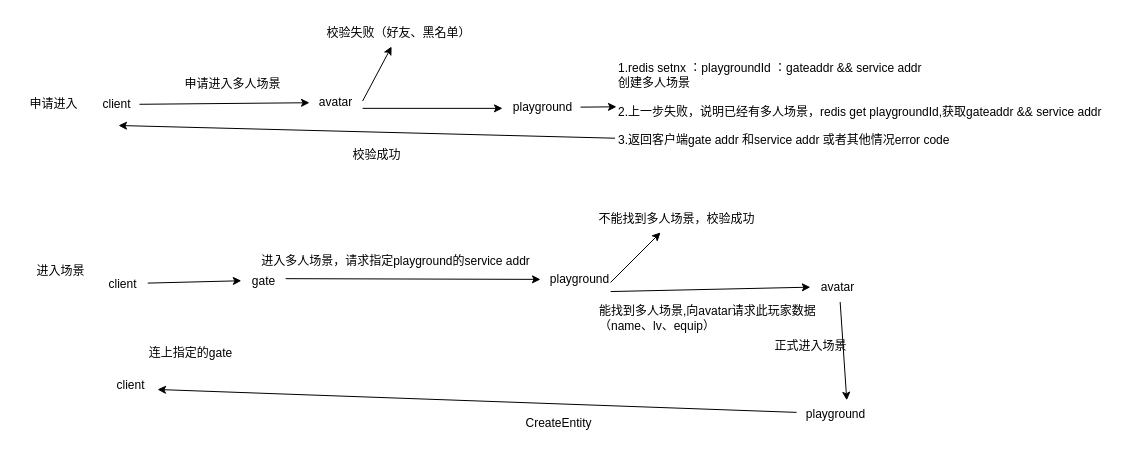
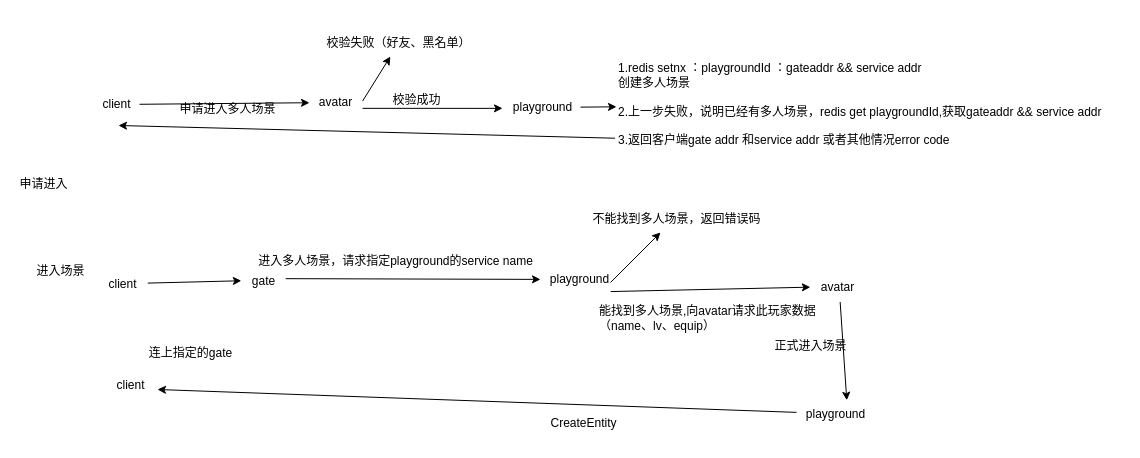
(399, 34) -> (399, 44)
(233, 85) -> (228, 110)
(54, 105) -> (44, 185)
(377, 156) -> (417, 101)
(677, 220) -> (677, 220)
(396, 262) -> (396, 262)
(559, 424) -> (584, 424)
